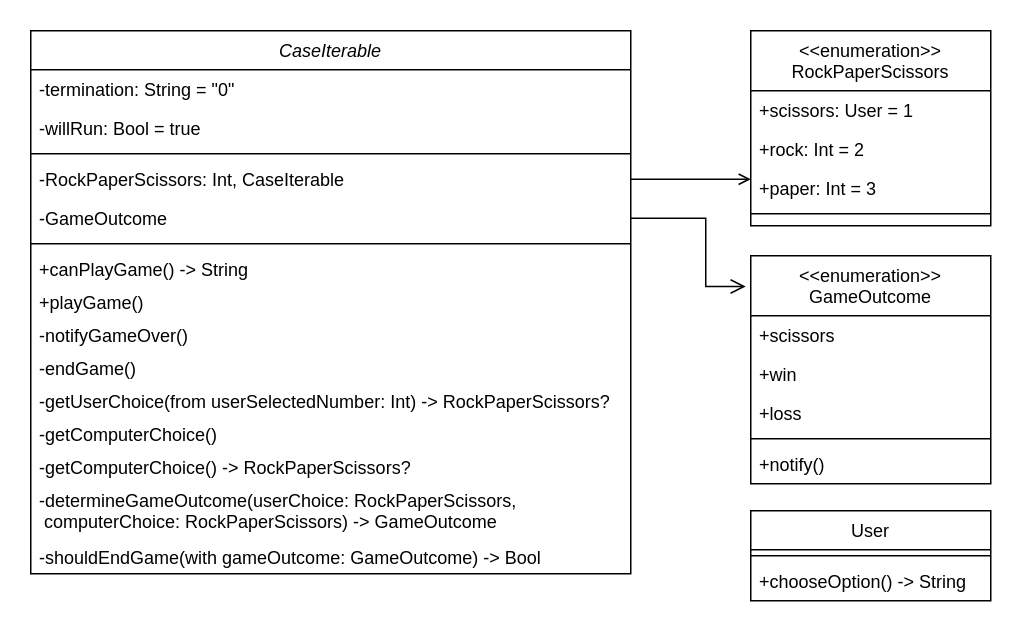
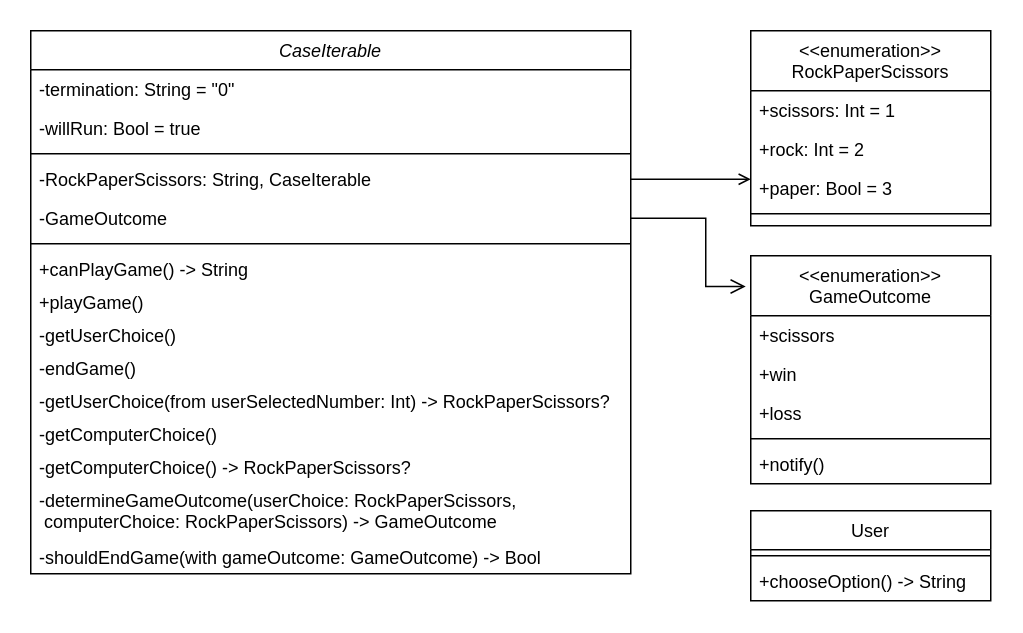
(843, 111) -> (838, 111)
(214, 180) -> (227, 180)
(825, 189) -> (828, 189)
(122, 336) -> (117, 336)
